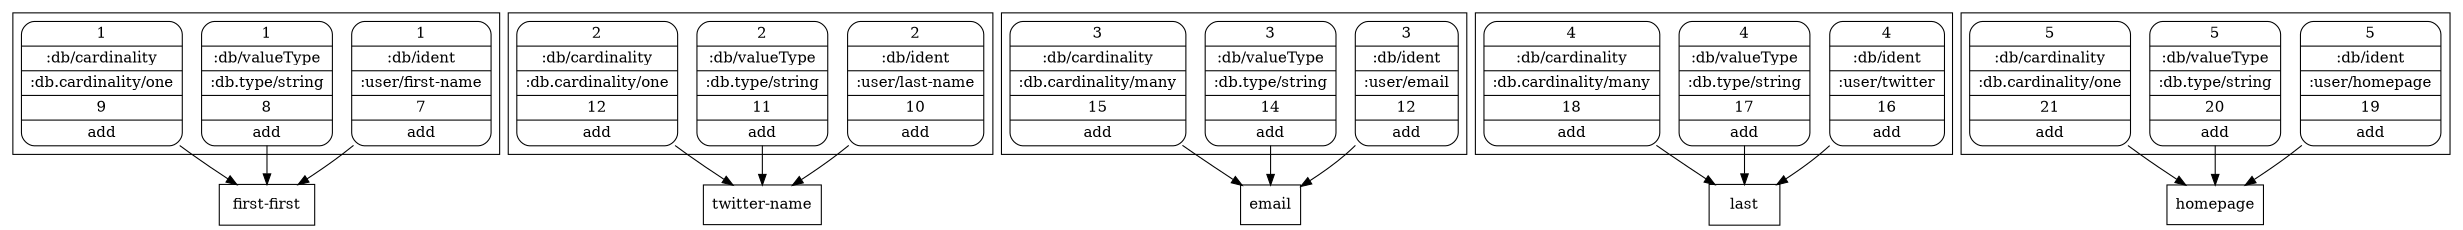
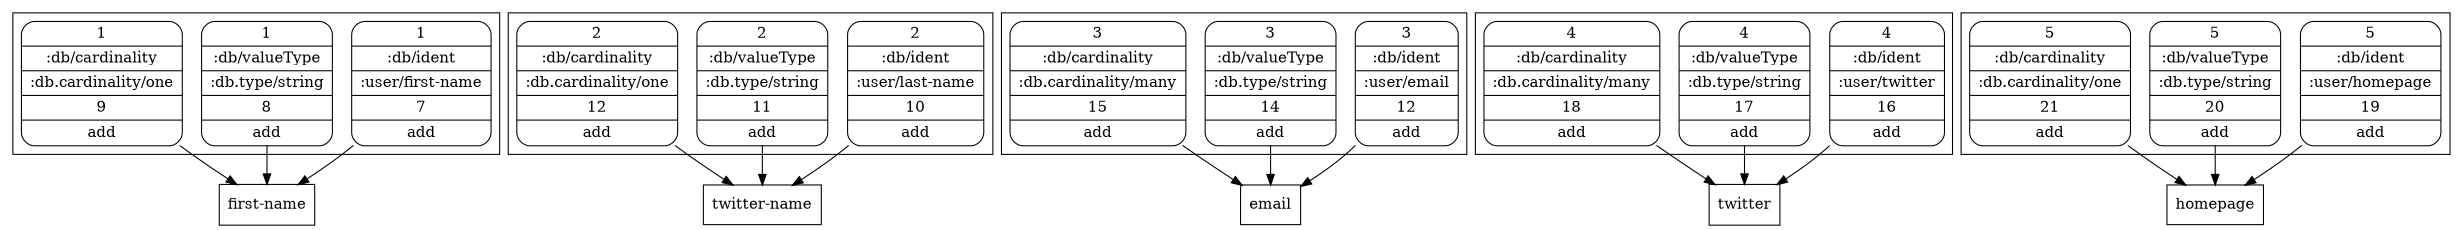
(267, 205) -> (267, 205)
(1745, 205) -> (1745, 205)
